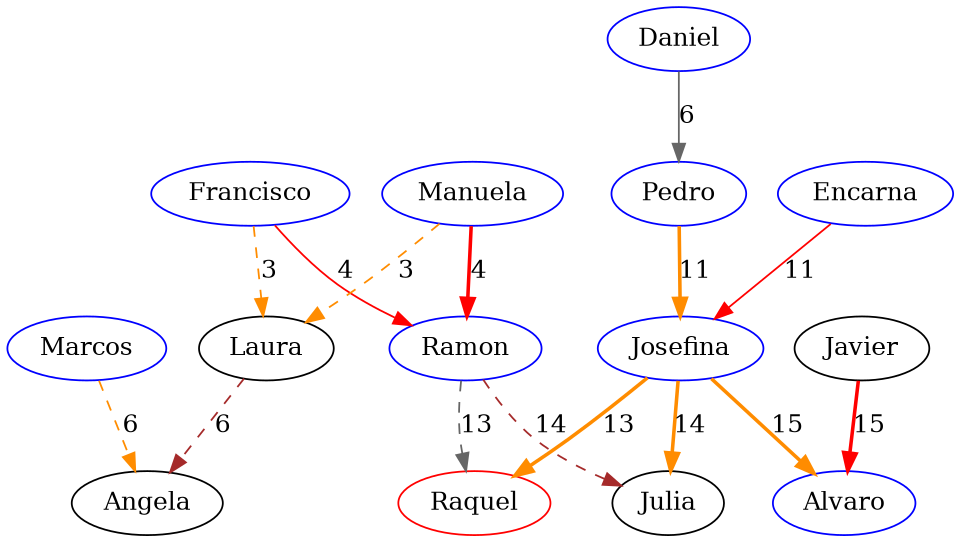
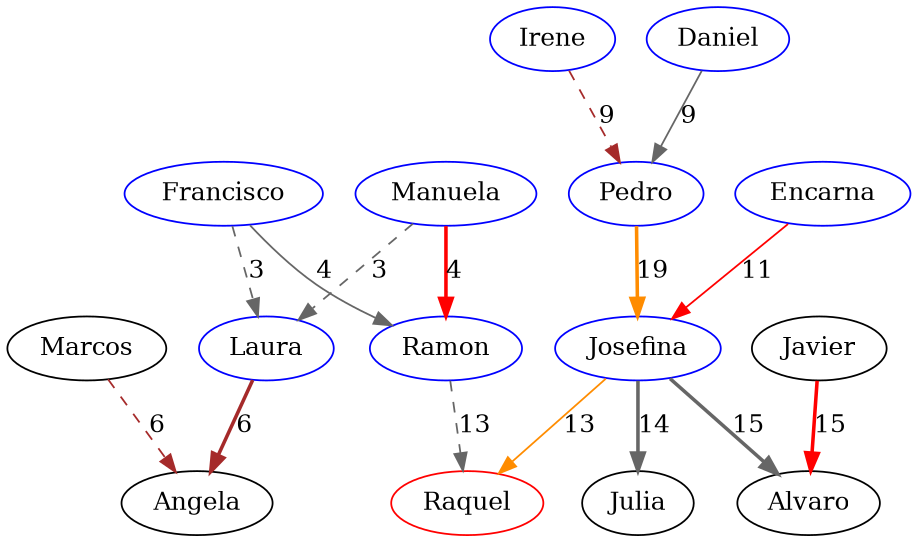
none -> (553, 39)
(688, 116) -> (690, 116)
(257, 262) -> (243, 263)
(382, 270) -> (363, 266)
(696, 271) -> (653, 271)
(330, 278) -> (308, 278)
(87, 348) -> (87, 348)
(266, 348) -> (266, 348)
(675, 417) -> (638, 417)
(114, 418) -> (137, 418)
(213, 418) -> (236, 417)
(756, 420) -> (717, 420)
(590, 423) -> (559, 420)
(536, 440) -> none
(844, 503) -> (809, 503)
